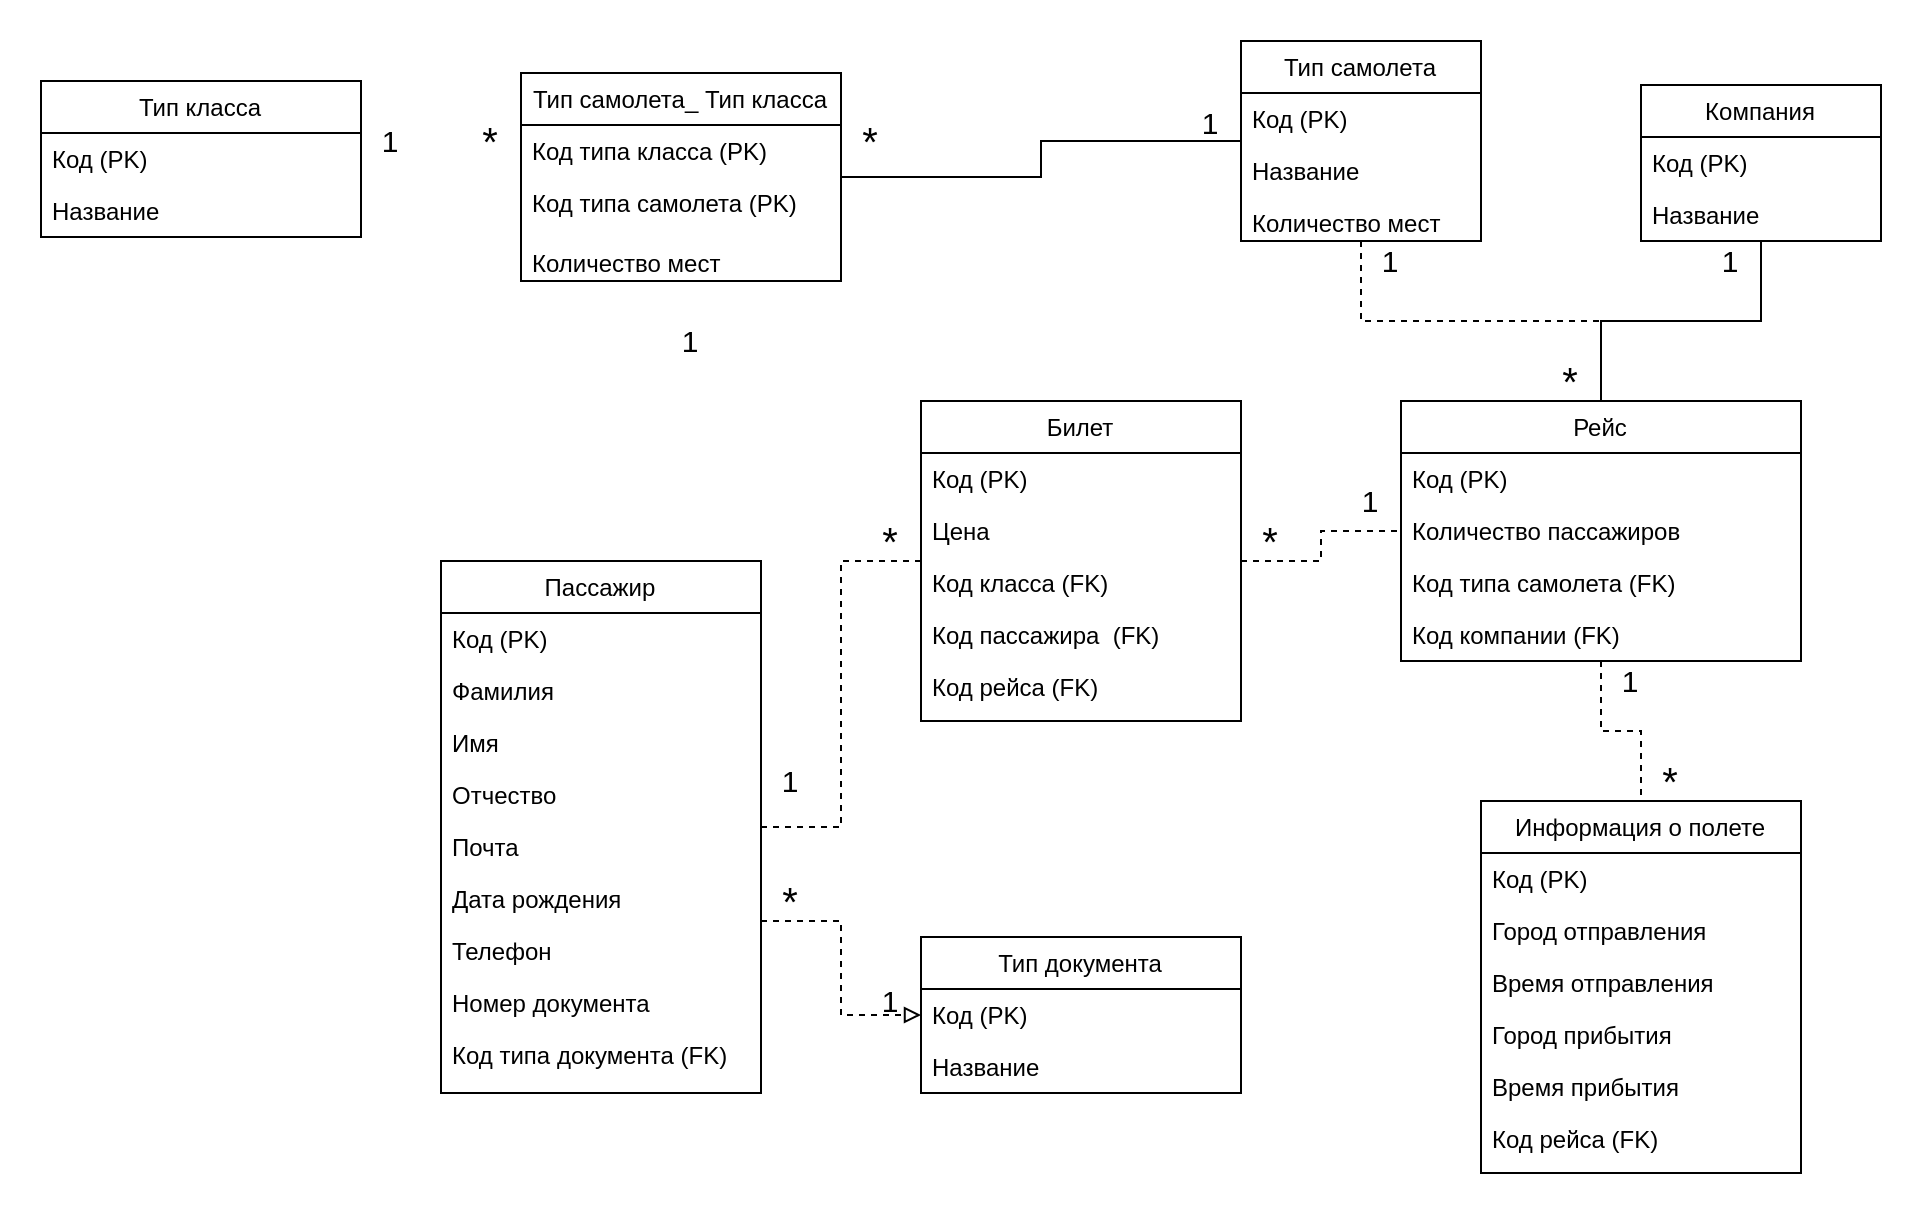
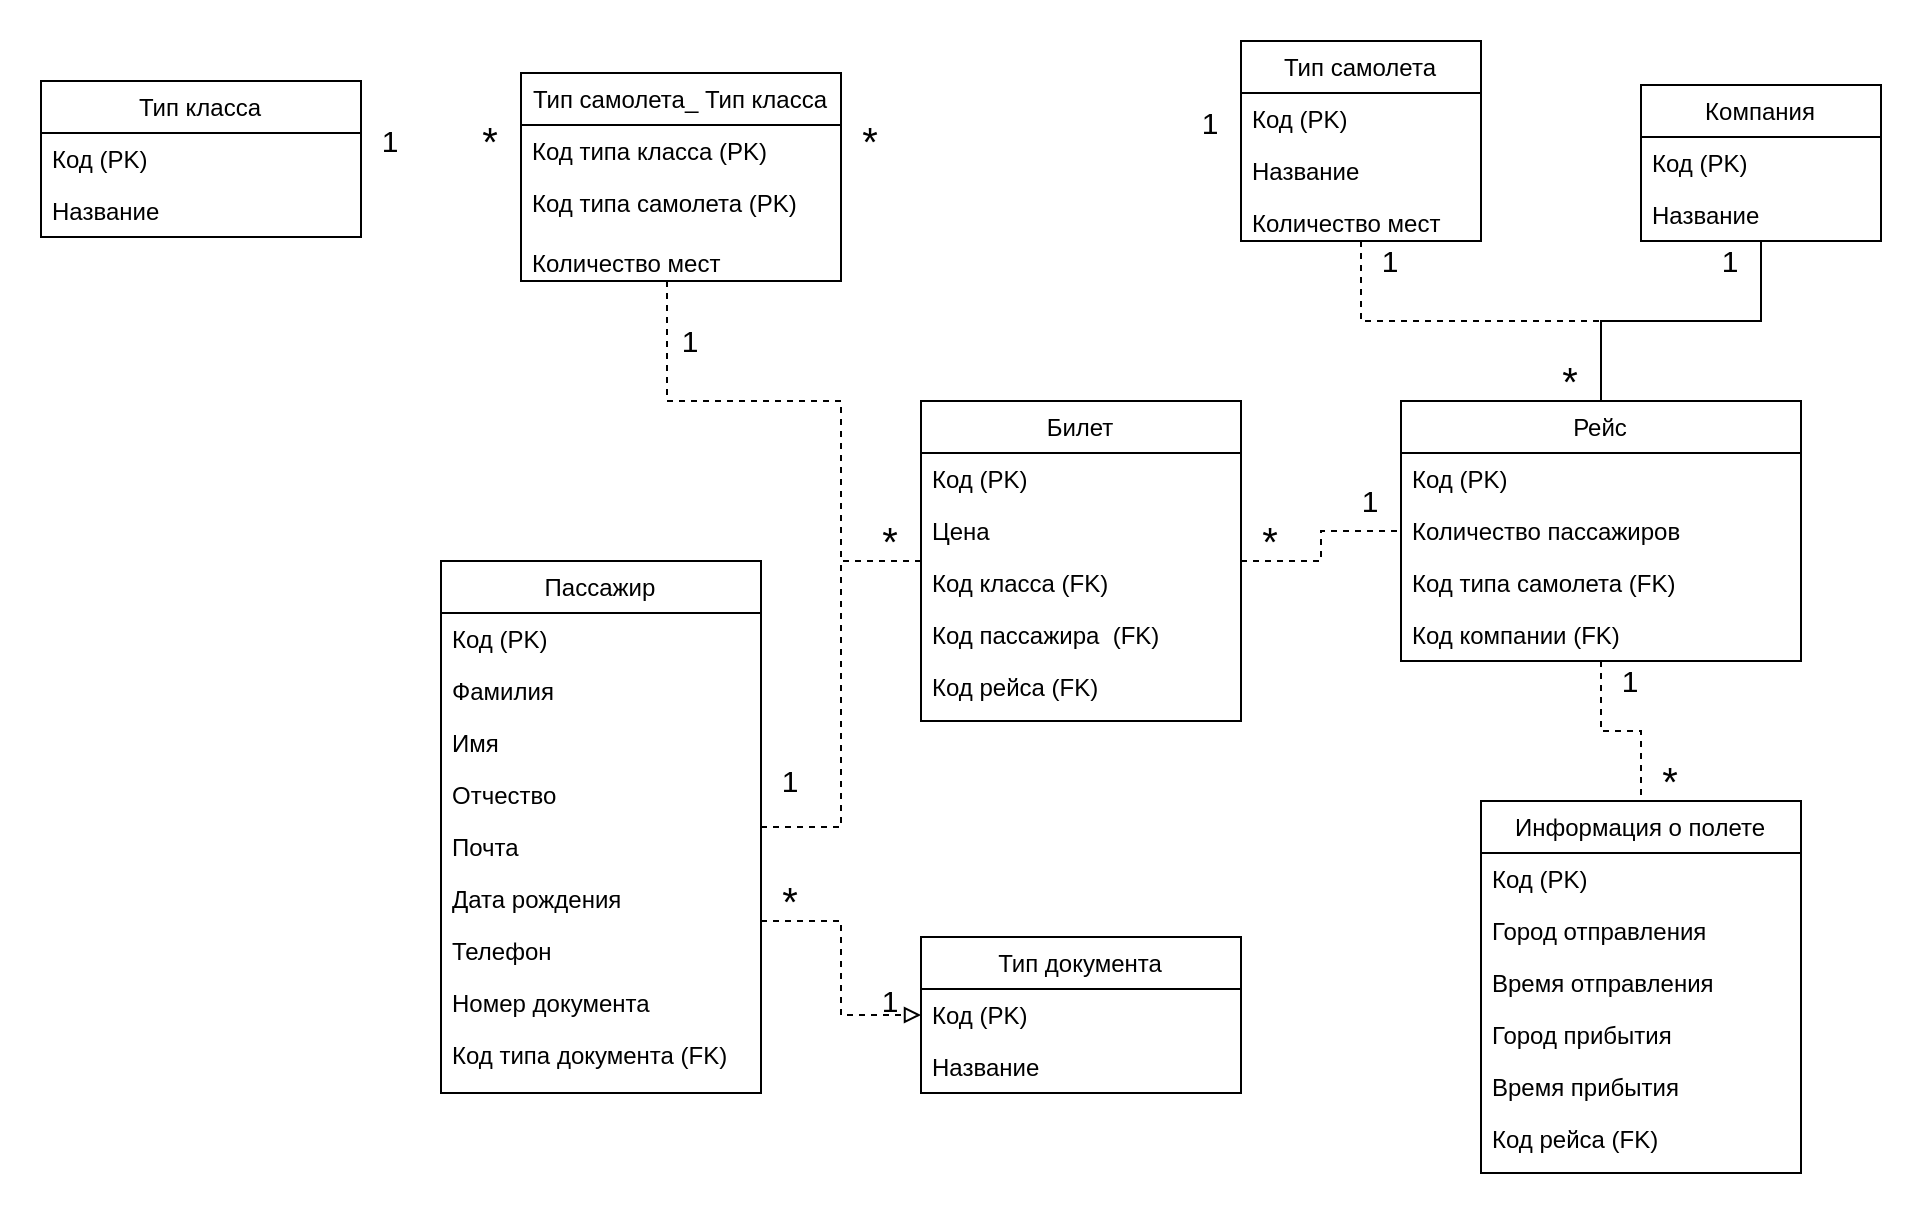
(1041, 159) -> none
none -> (774, 401)
